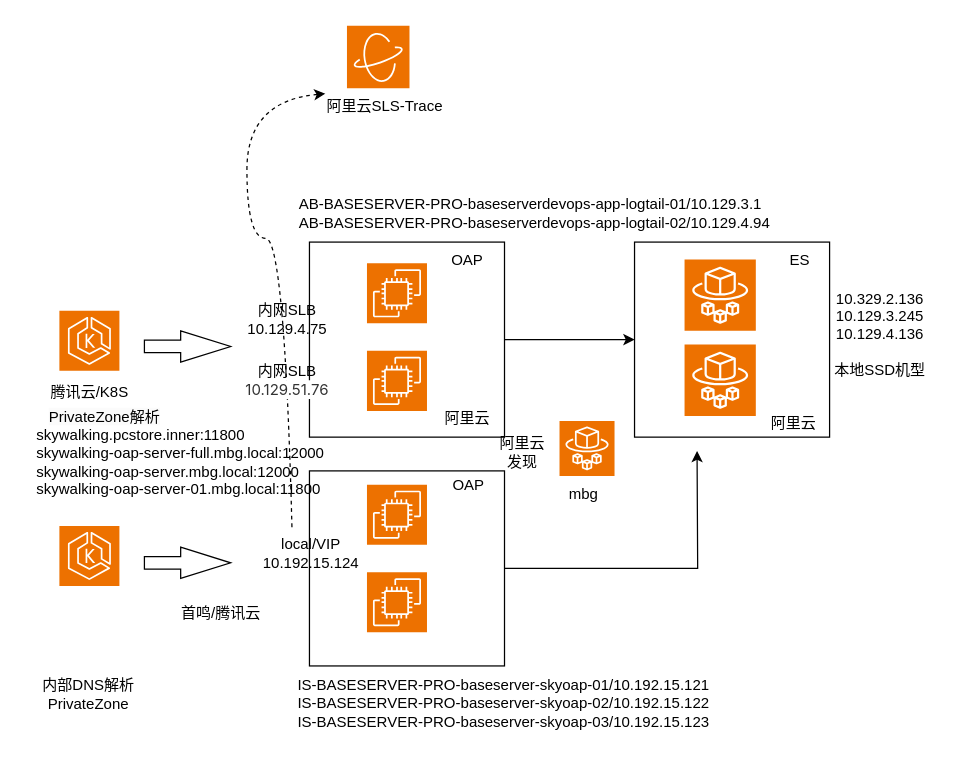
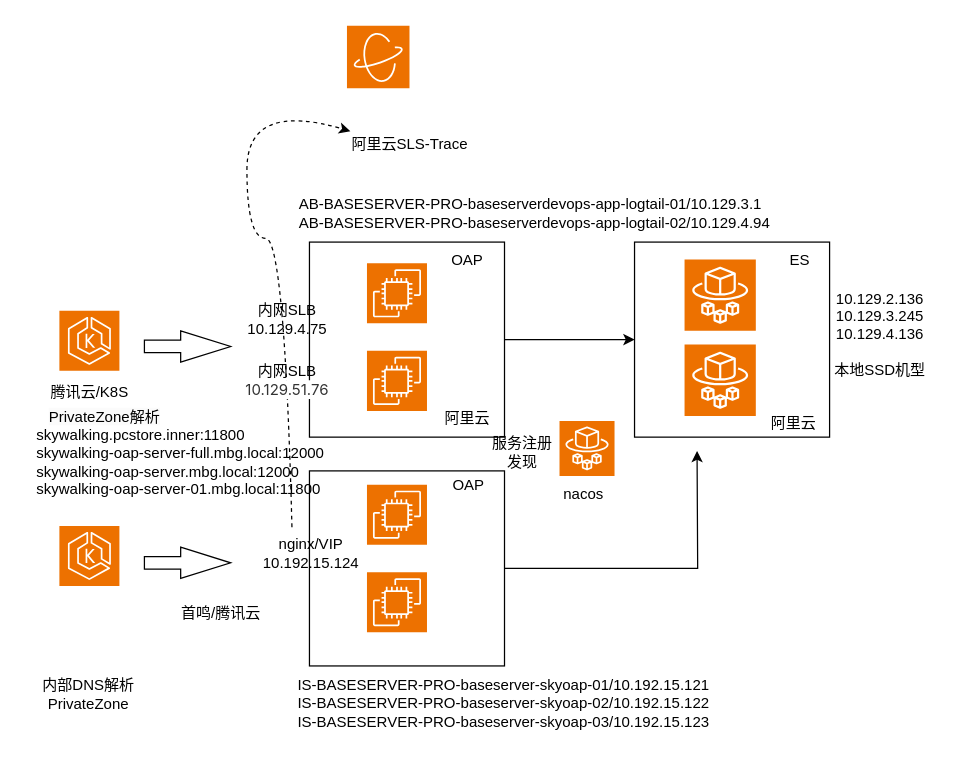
(384, 107) -> (409, 144)
(880, 334) -> (880, 334)
(523, 452) -> (523, 452)
(584, 494) -> (584, 494)
(311, 553) -> (311, 553)
